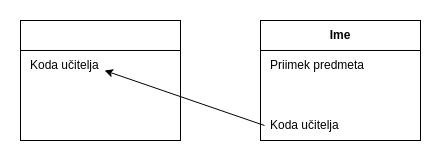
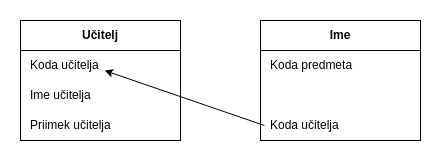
none -> (101, 36)
(320, 66) -> (313, 66)
none -> (101, 96)
none -> (101, 126)
